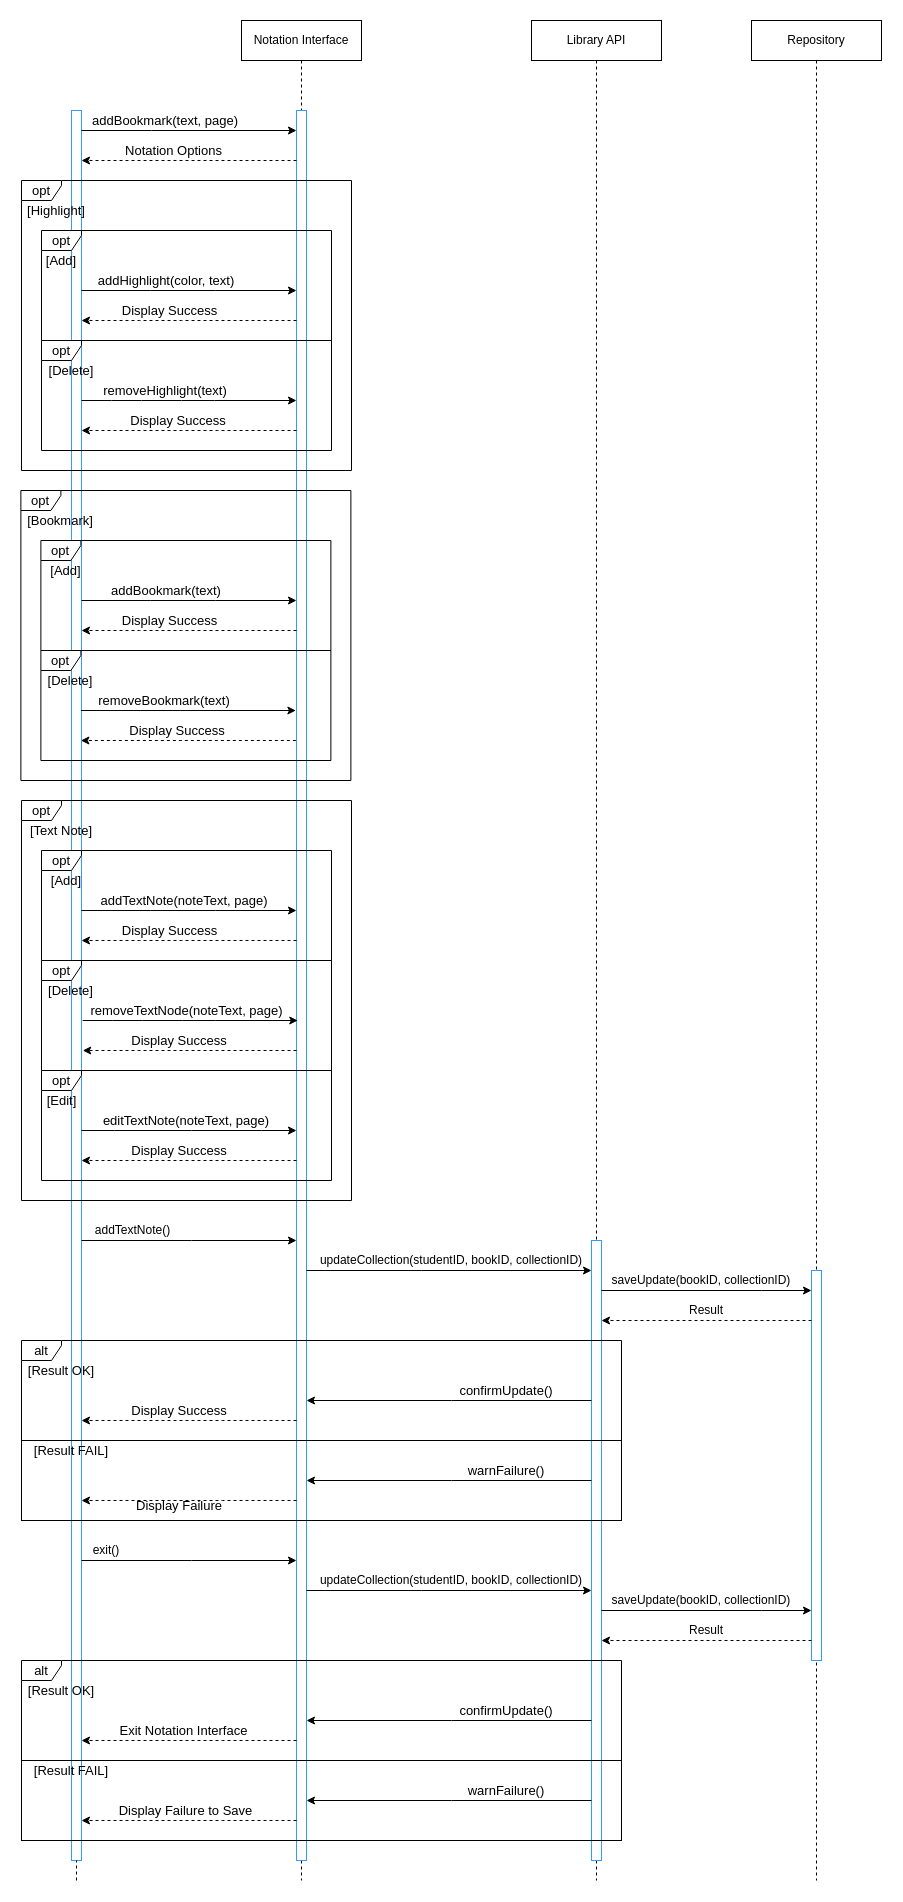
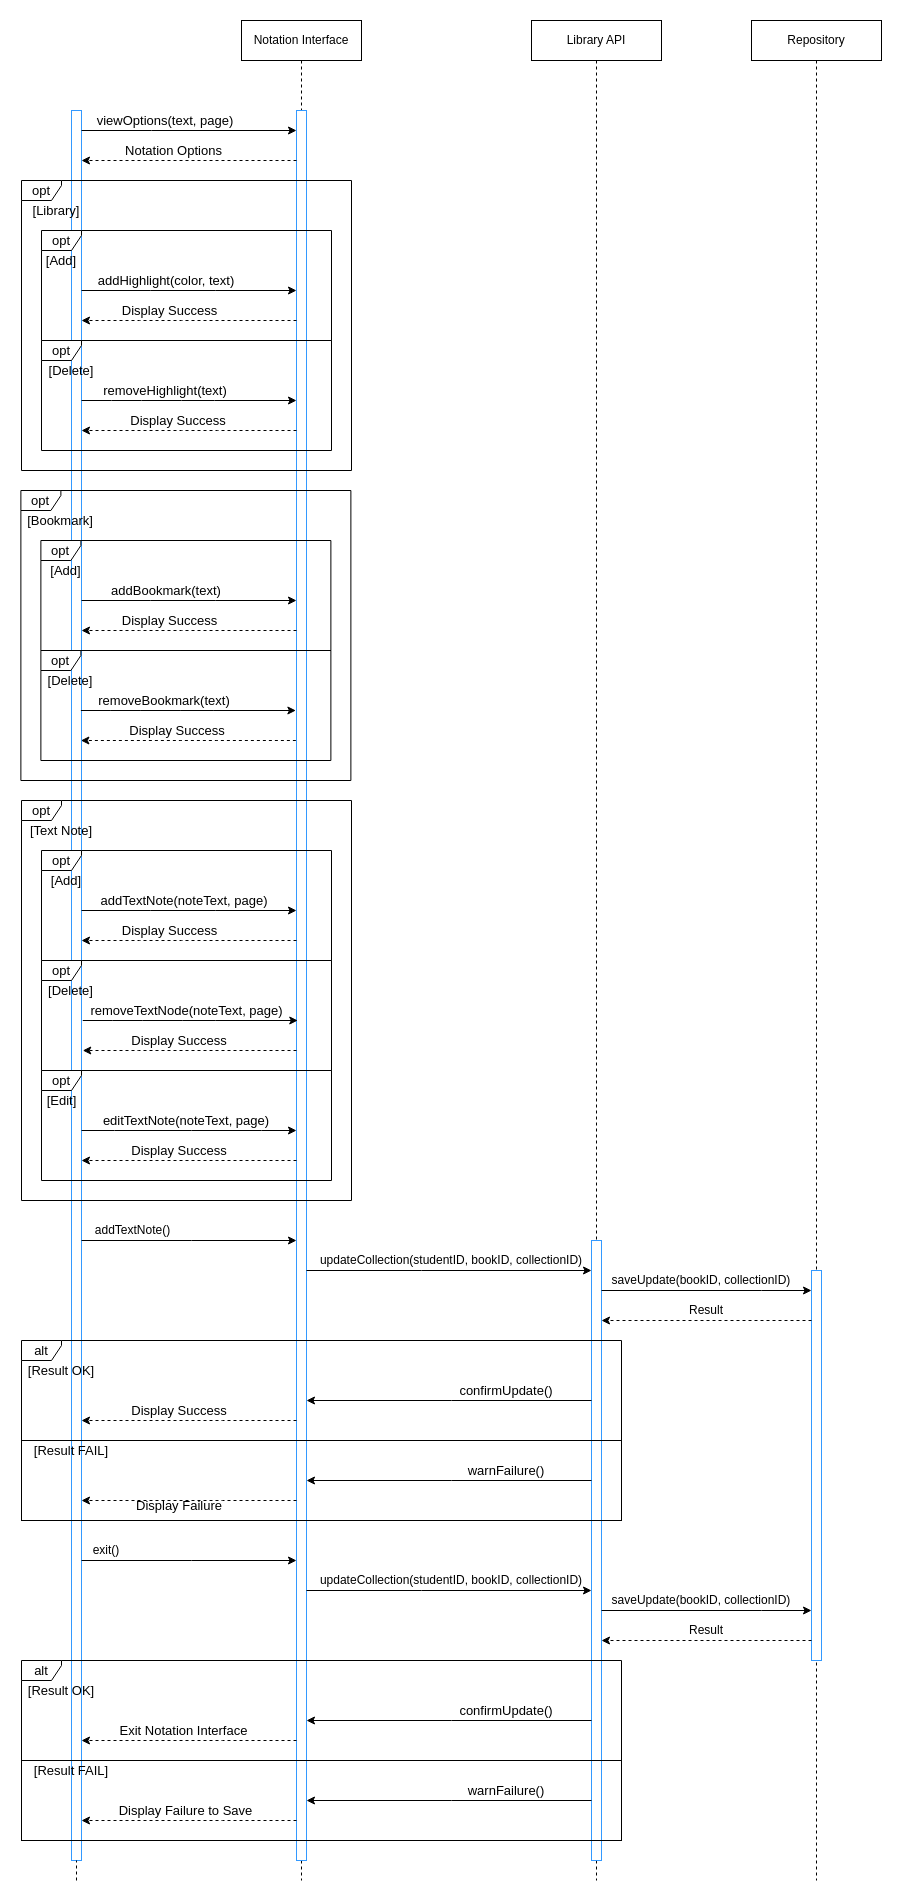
(166, 121) -> (166, 121)
(57, 211) -> (57, 211)
